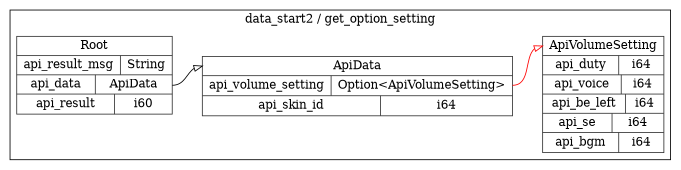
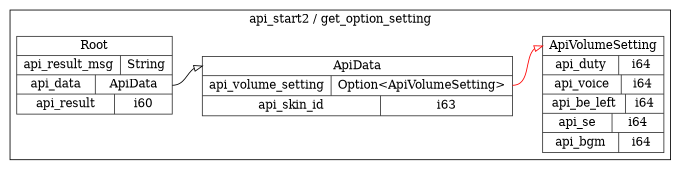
(340, 20) -> (340, 20)
(446, 105) -> (446, 105)
